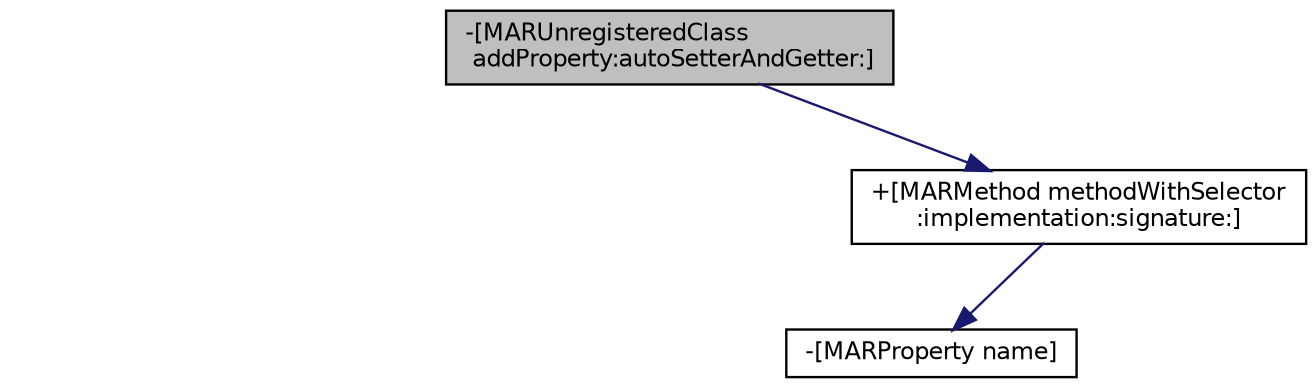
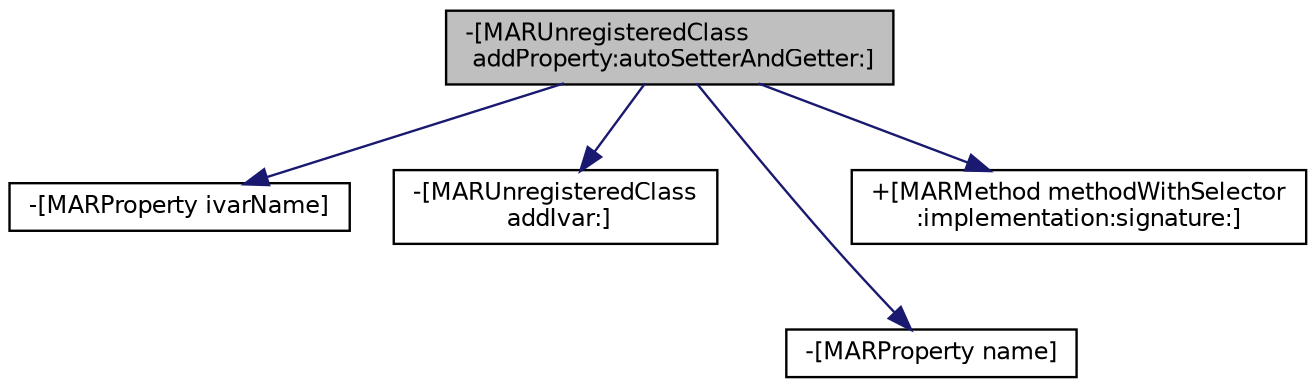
none -> (180, 207)
none -> (556, 207)
(1007, 278) -> (793, 200)
